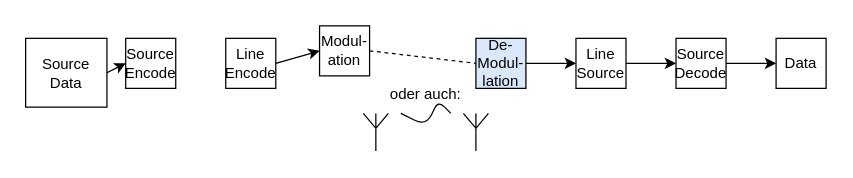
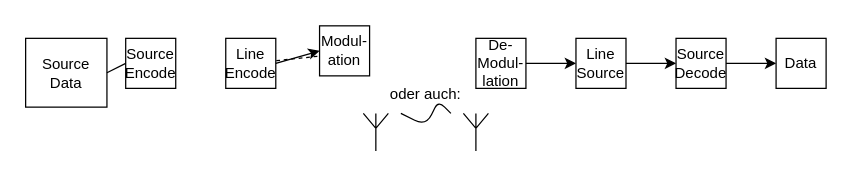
(423, 57) -> (309, 57)
(501, 63) -> (501, 63)
(117, 68) -> (120, 66)
